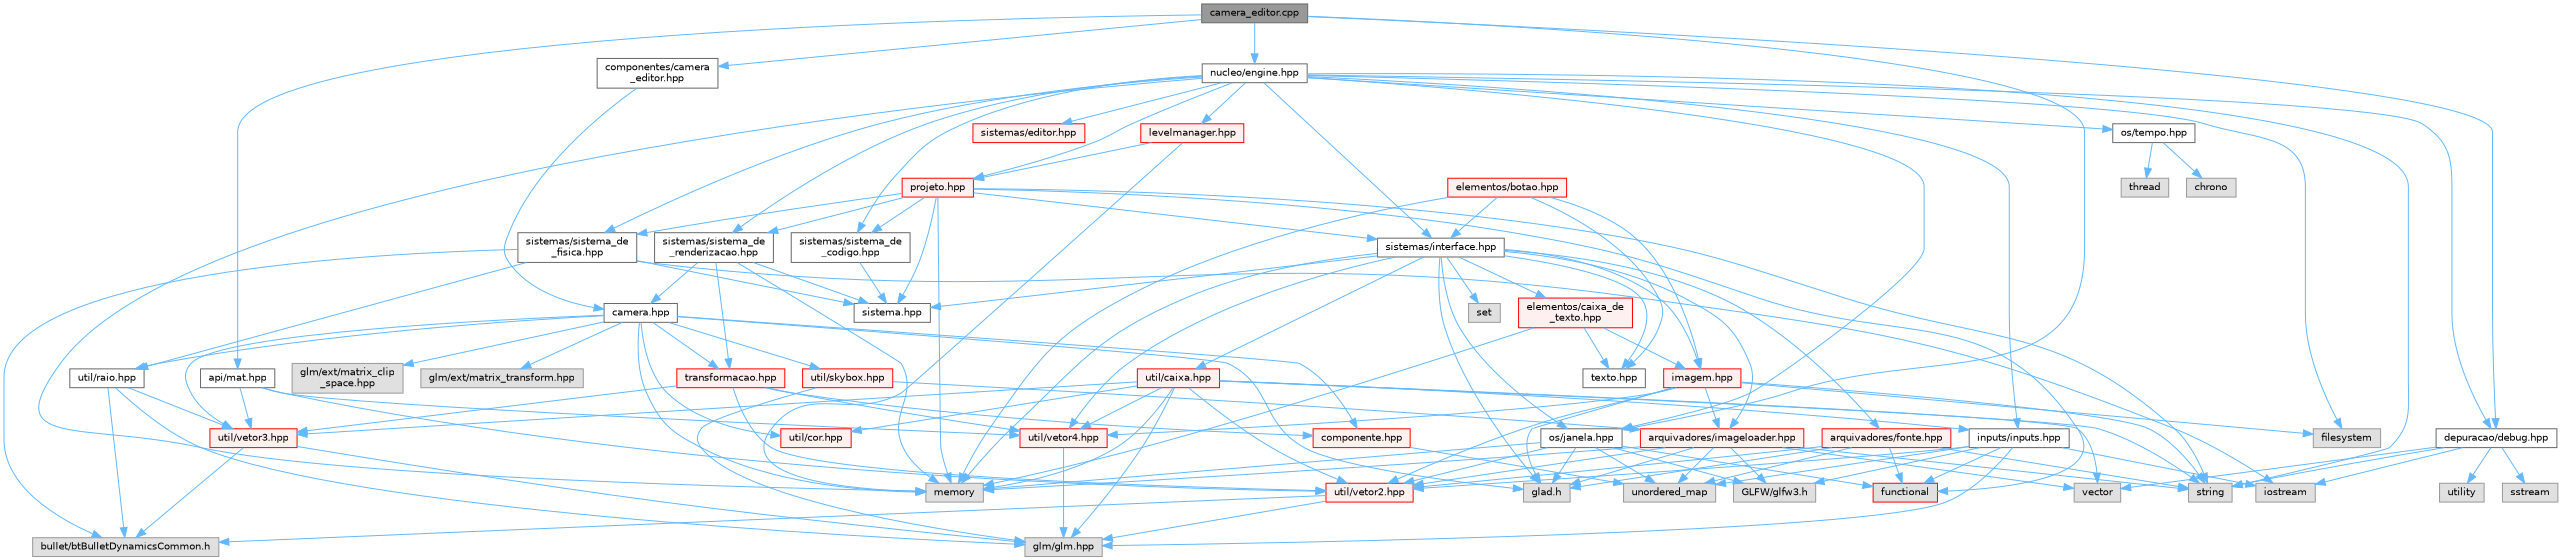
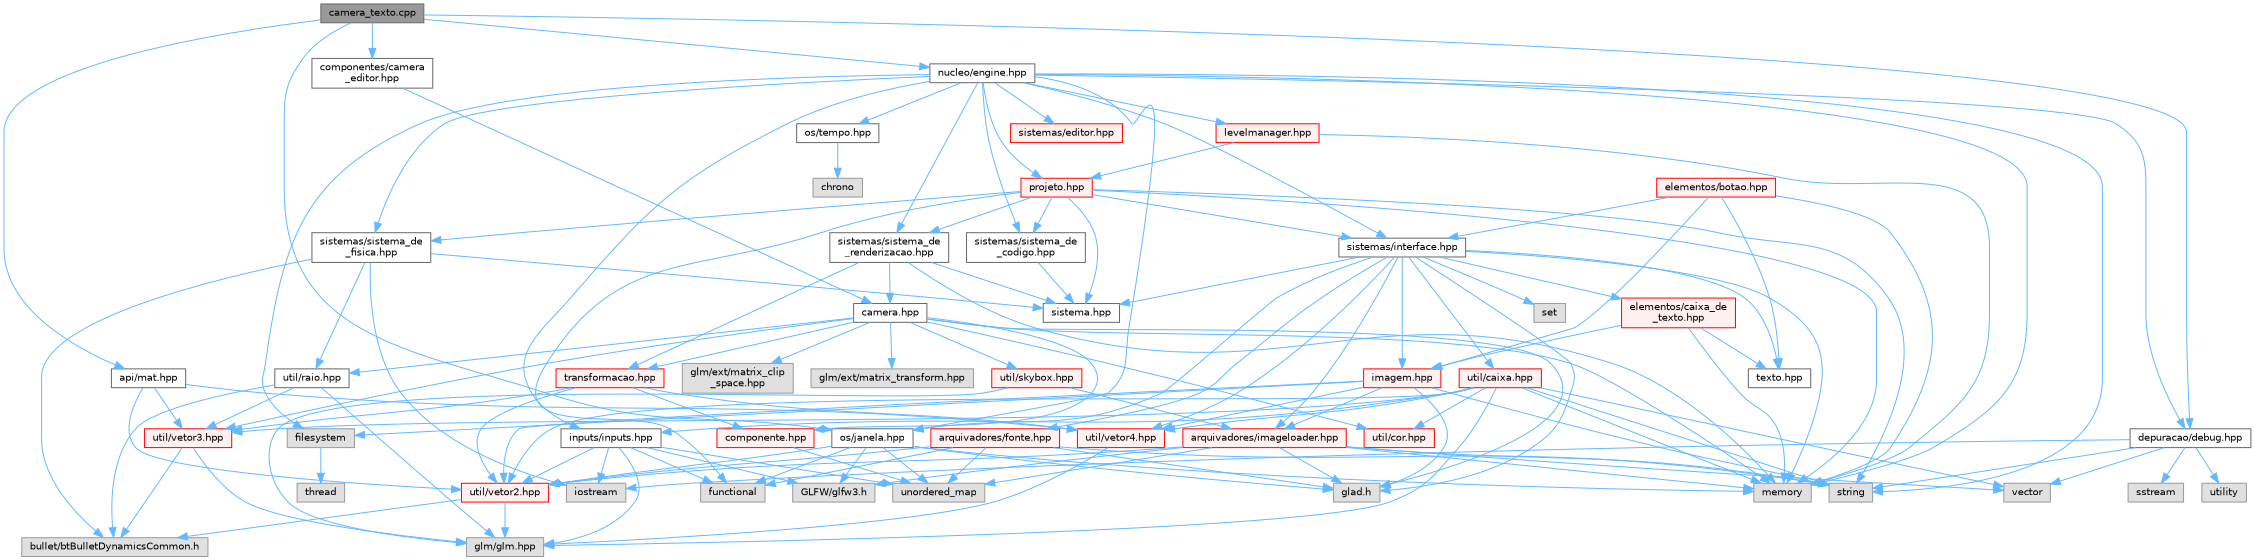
(1255, 13) -> (372, 13)
(2150, 156) -> (321, 461)
(1905, 493) -> (733, 493)
